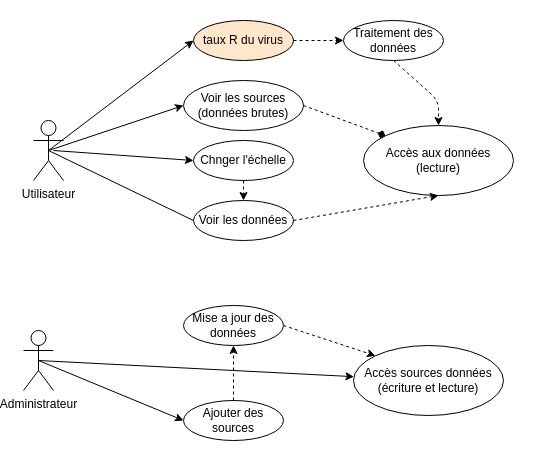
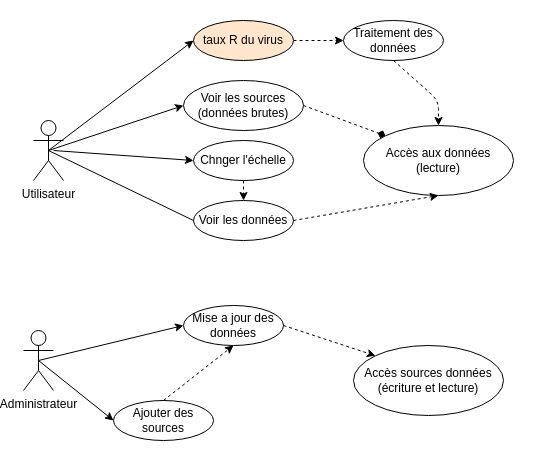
(197, 369) -> (109, 344)
(234, 421) -> (164, 421)
